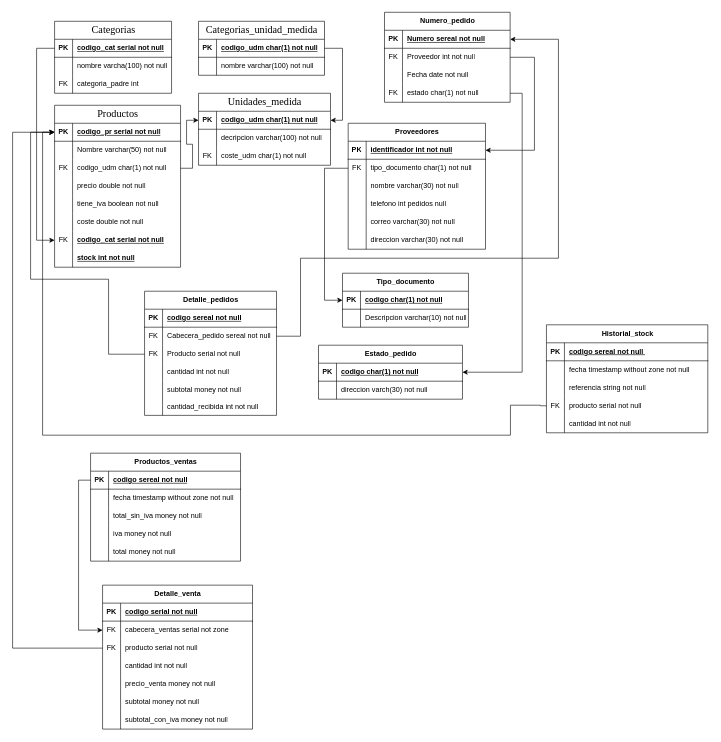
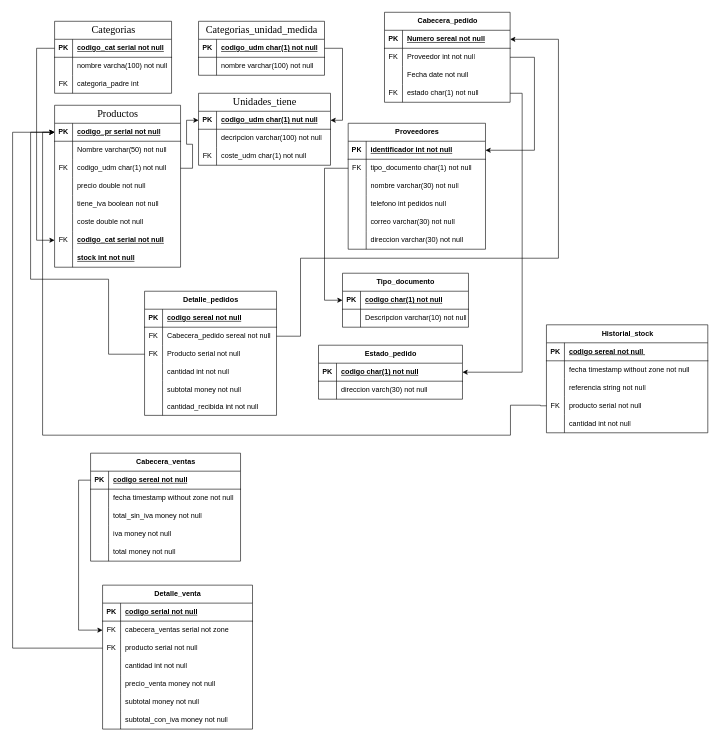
(448, 21) -> (448, 21)
(265, 102) -> (265, 102)
(166, 462) -> (166, 462)
